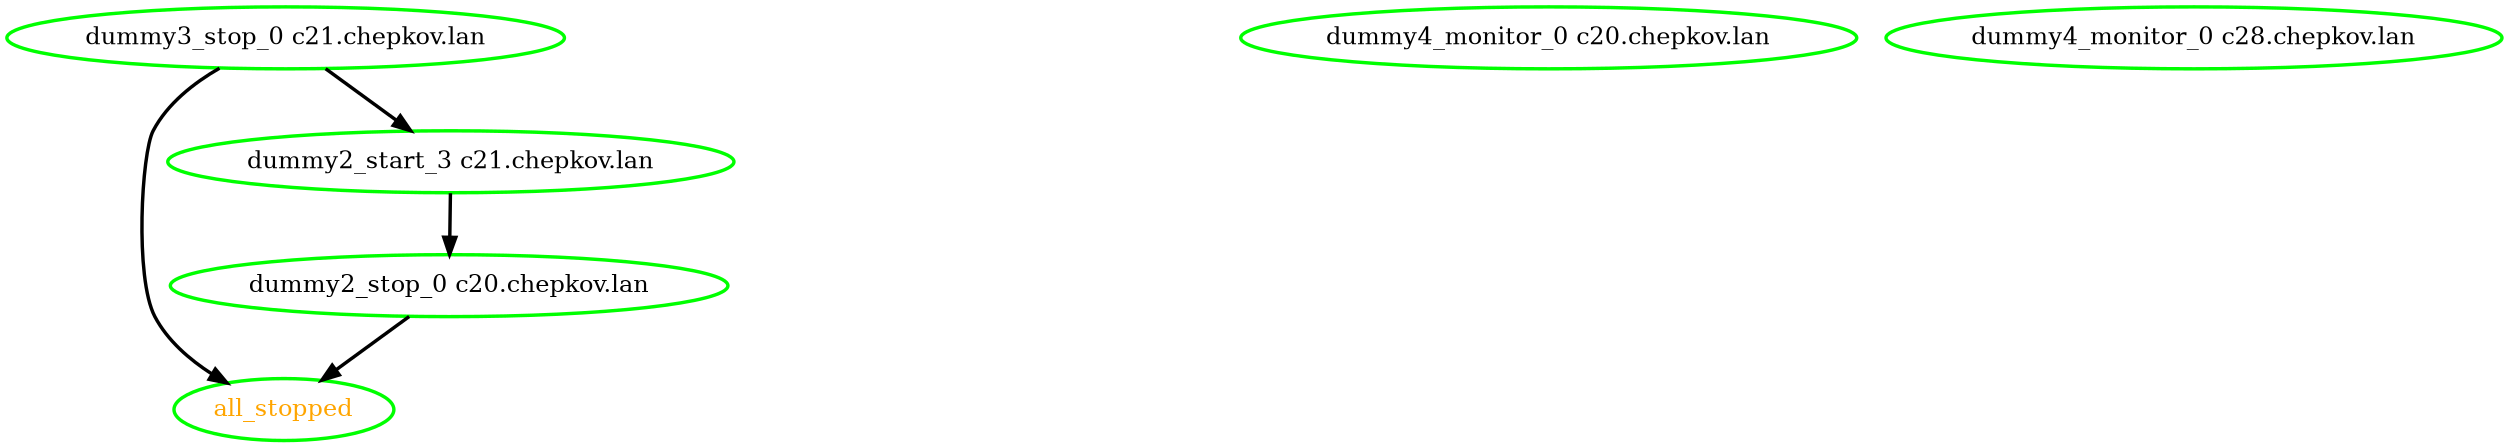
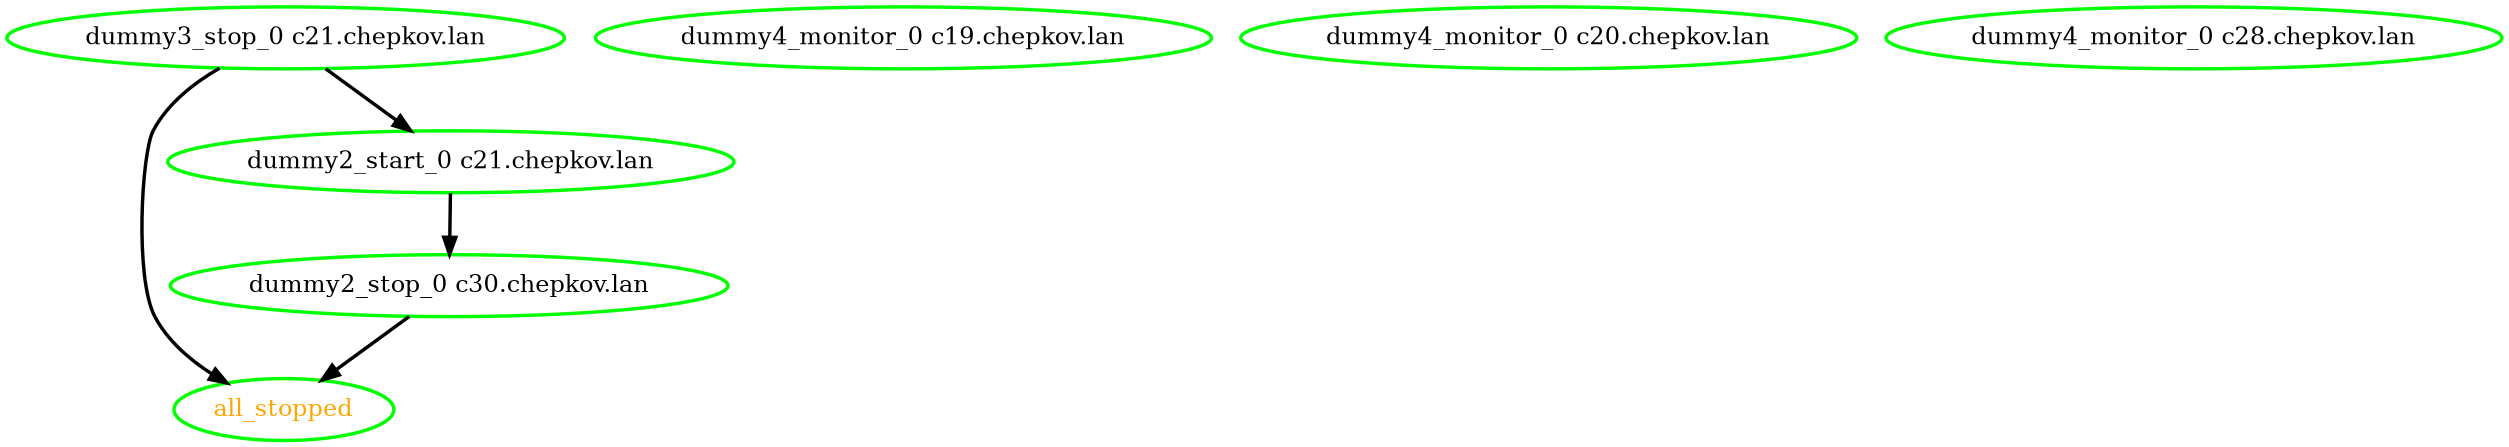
none -> (903, 38)
(451, 162) -> (451, 162)
(449, 286) -> (449, 286)
